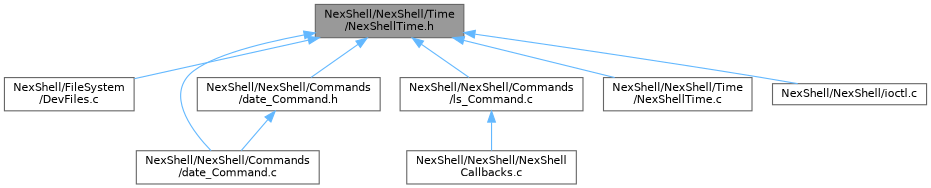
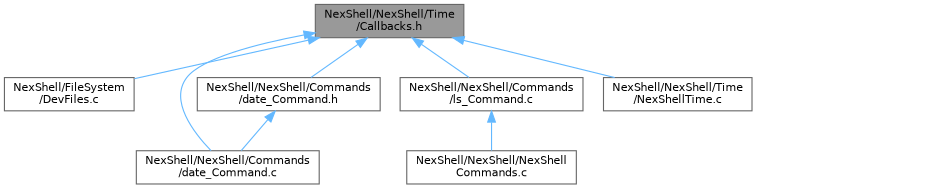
(390, 21) -> (390, 21)
(850, 94) -> none
(492, 167) -> (492, 167)
